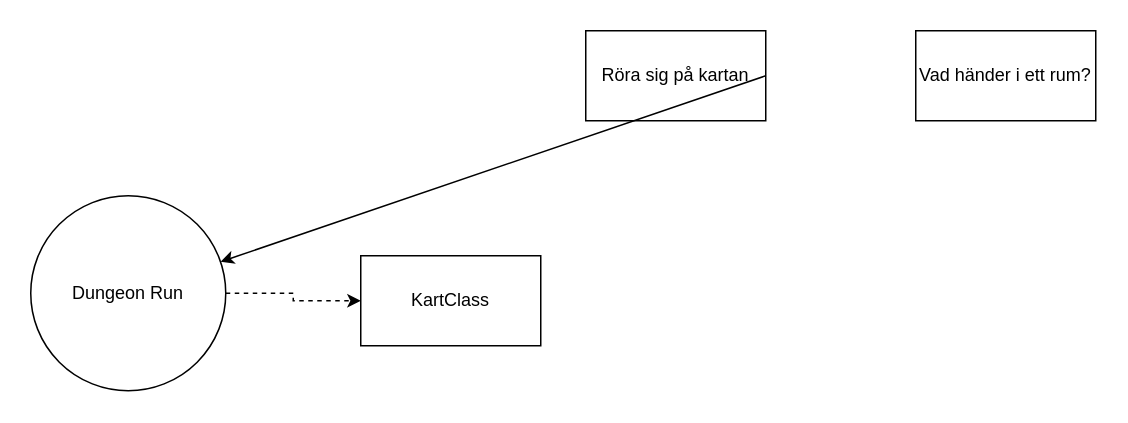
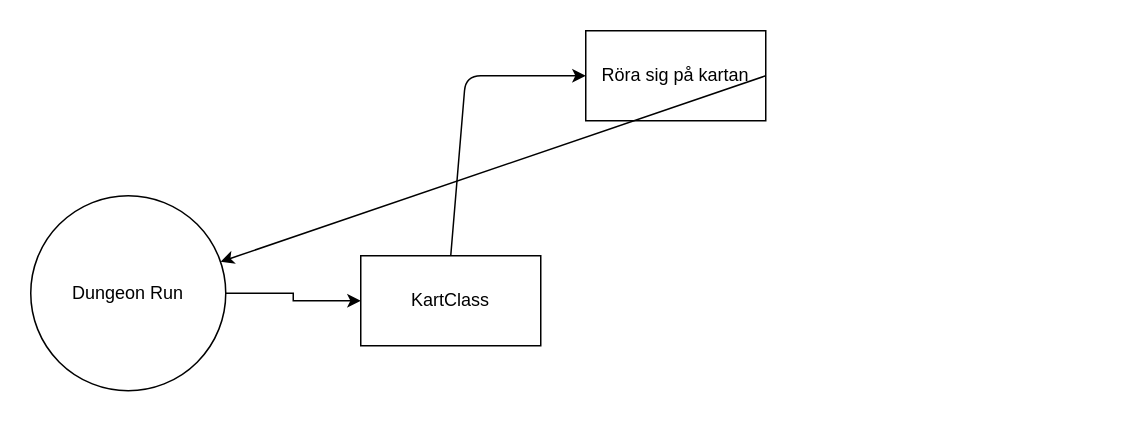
(1006, 76) -> none
none -> (462, 116)
(292, 293) -> (292, 293)
